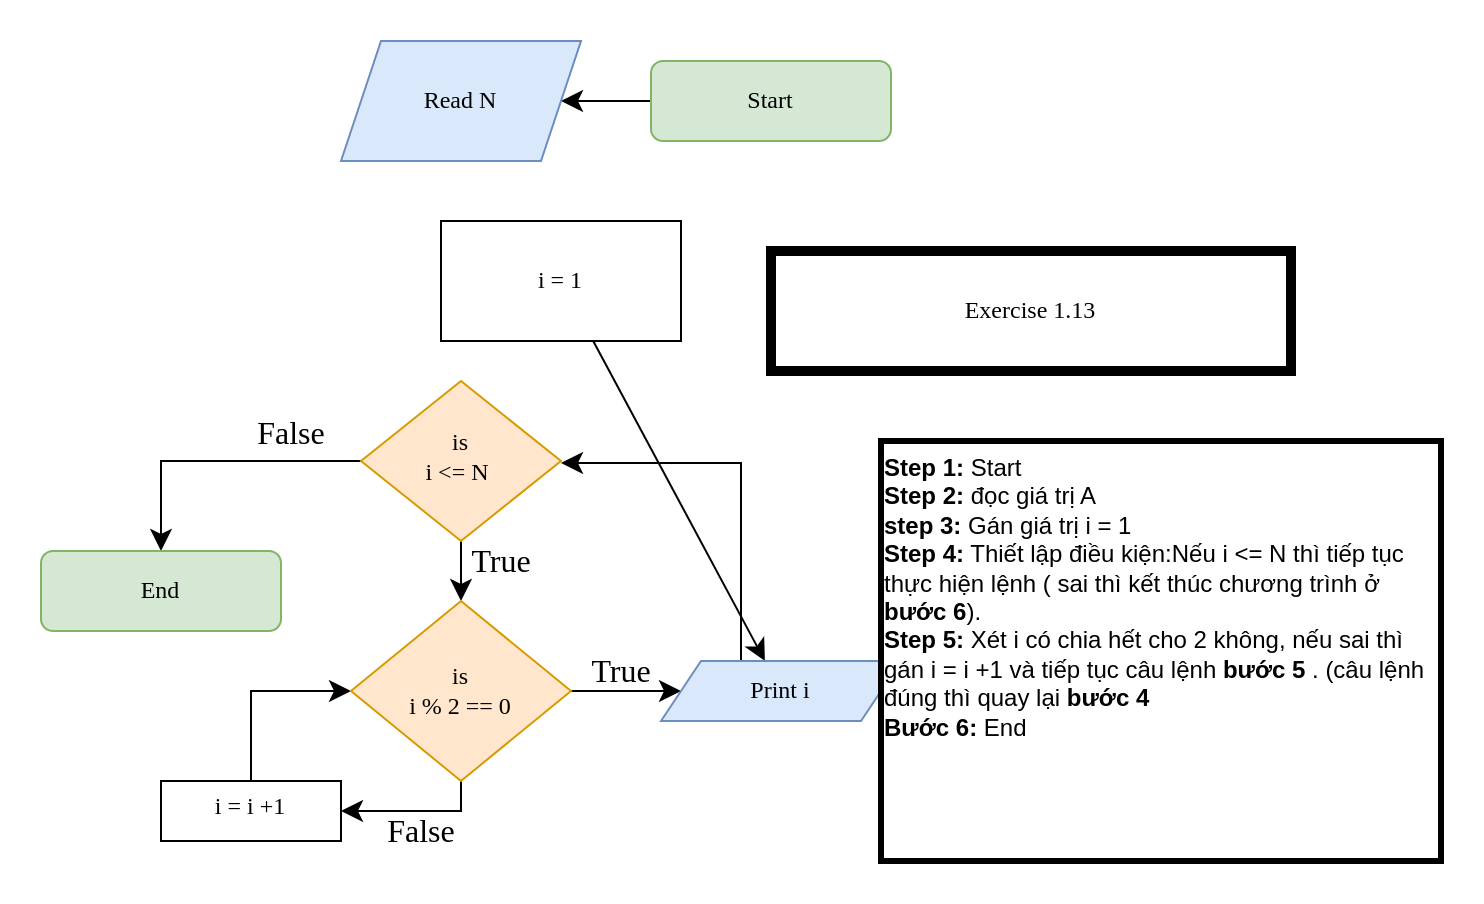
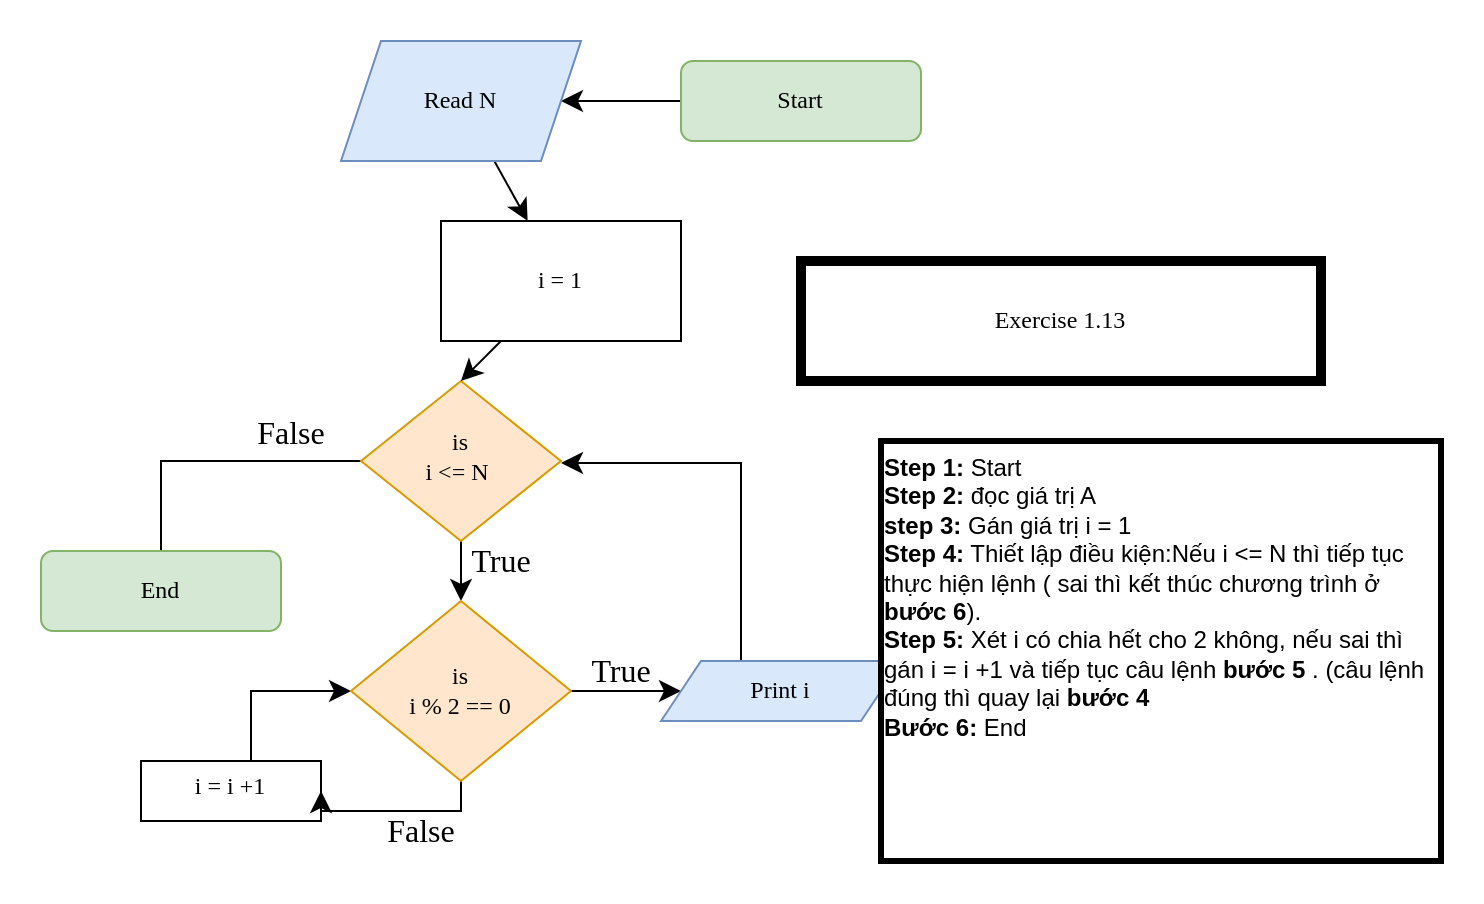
(771, 101) -> (801, 101)
none -> (507, 185)
(1031, 311) -> (1061, 321)
(666, 476) -> (487, 355)
(161, 533) -> (161, 540)
(251, 811) -> (231, 791)
